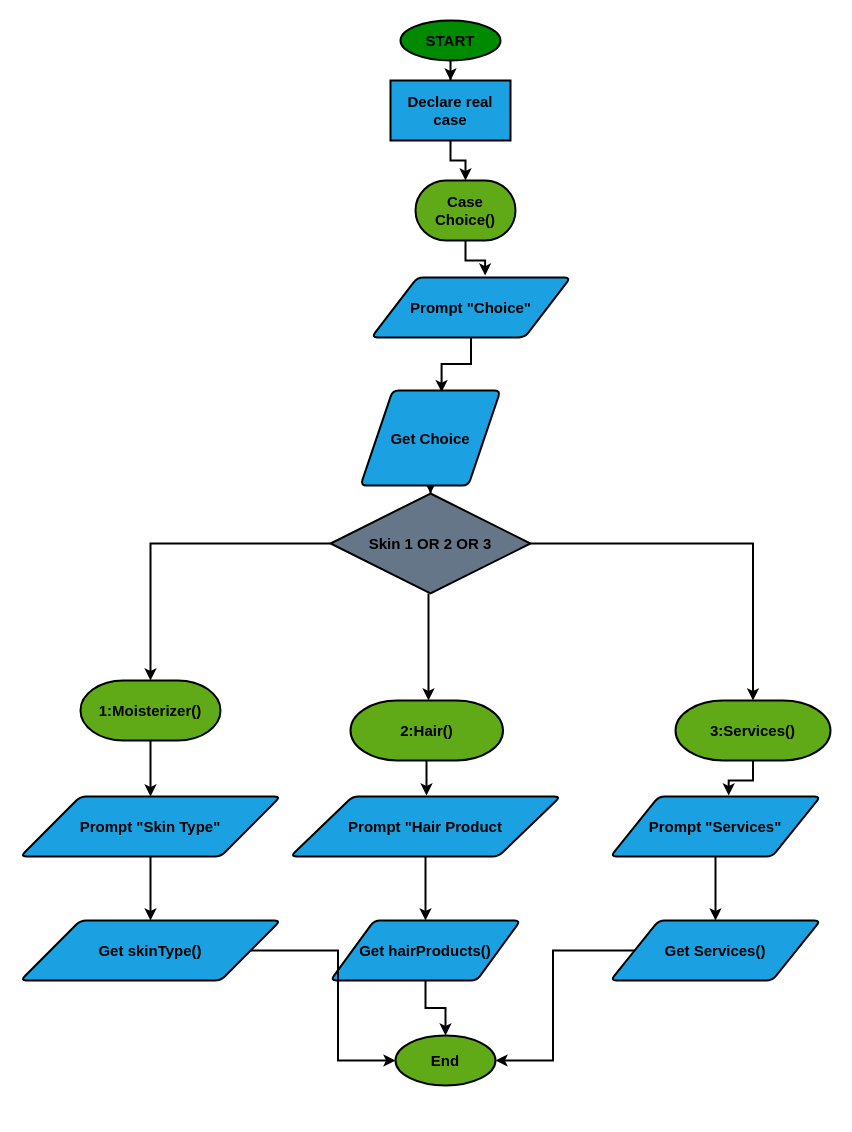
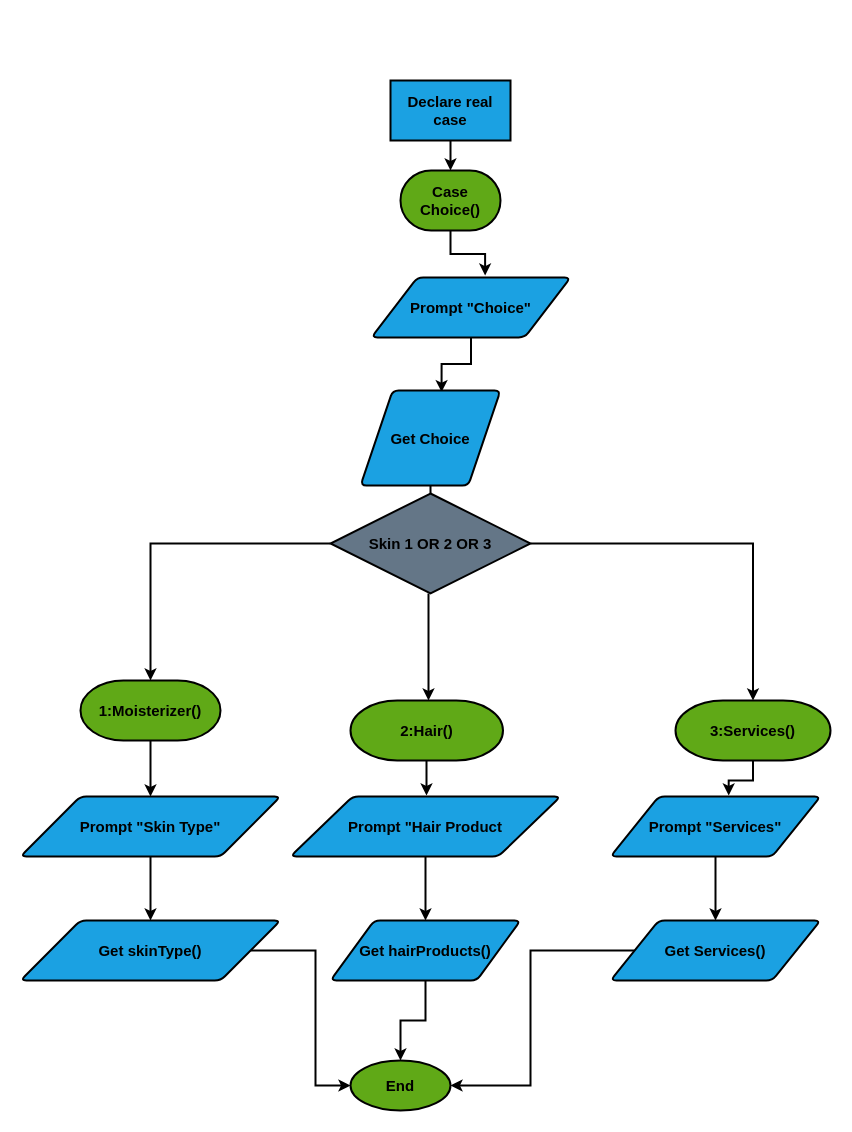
(451, 41) -> none
(451, 76) -> none
(466, 211) -> (451, 201)
(431, 485) -> (431, 488)
(446, 1061) -> (401, 1086)
